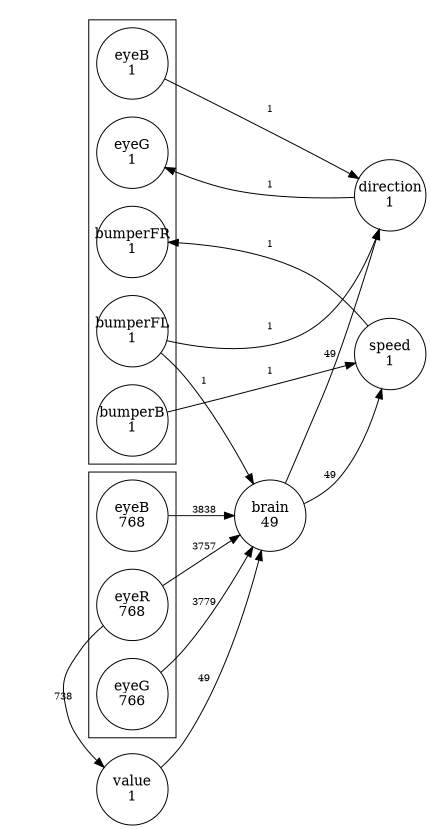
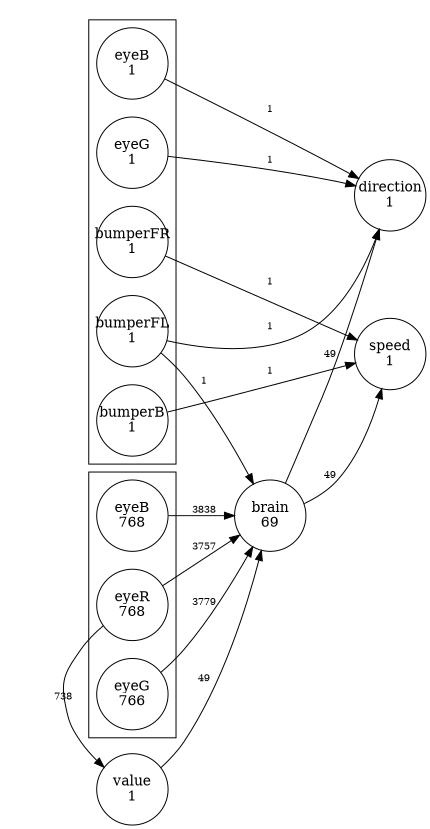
(263, 195) -> (257, 168)
(283, 263) -> (257, 296)
(270, 516) -> (270, 516)
